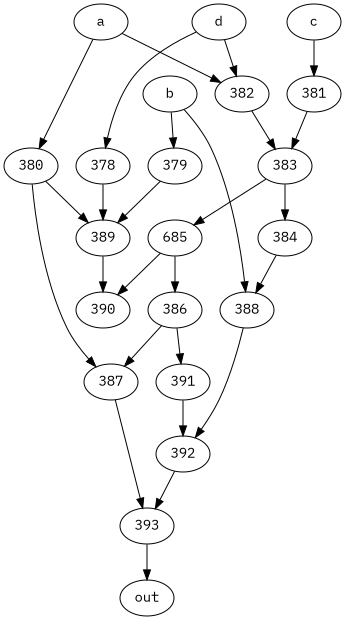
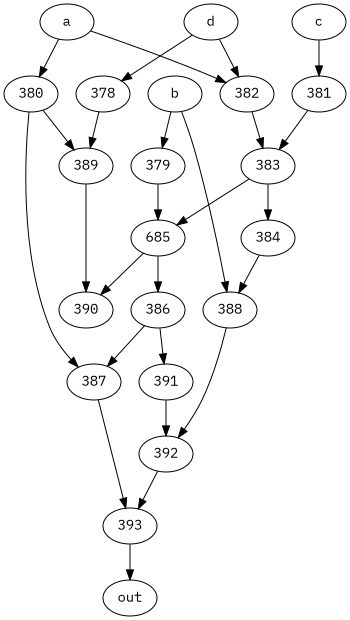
(143, 198) -> (158, 197)
